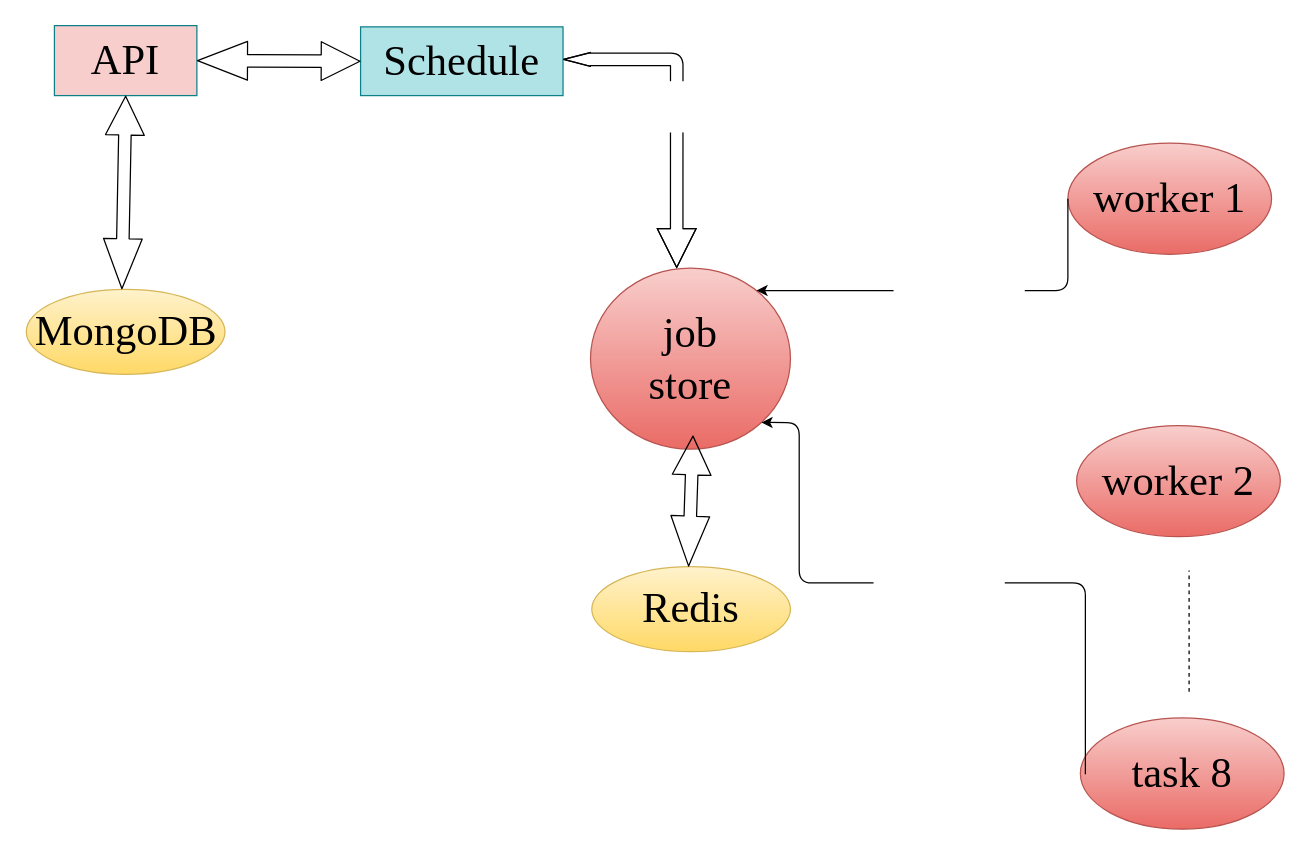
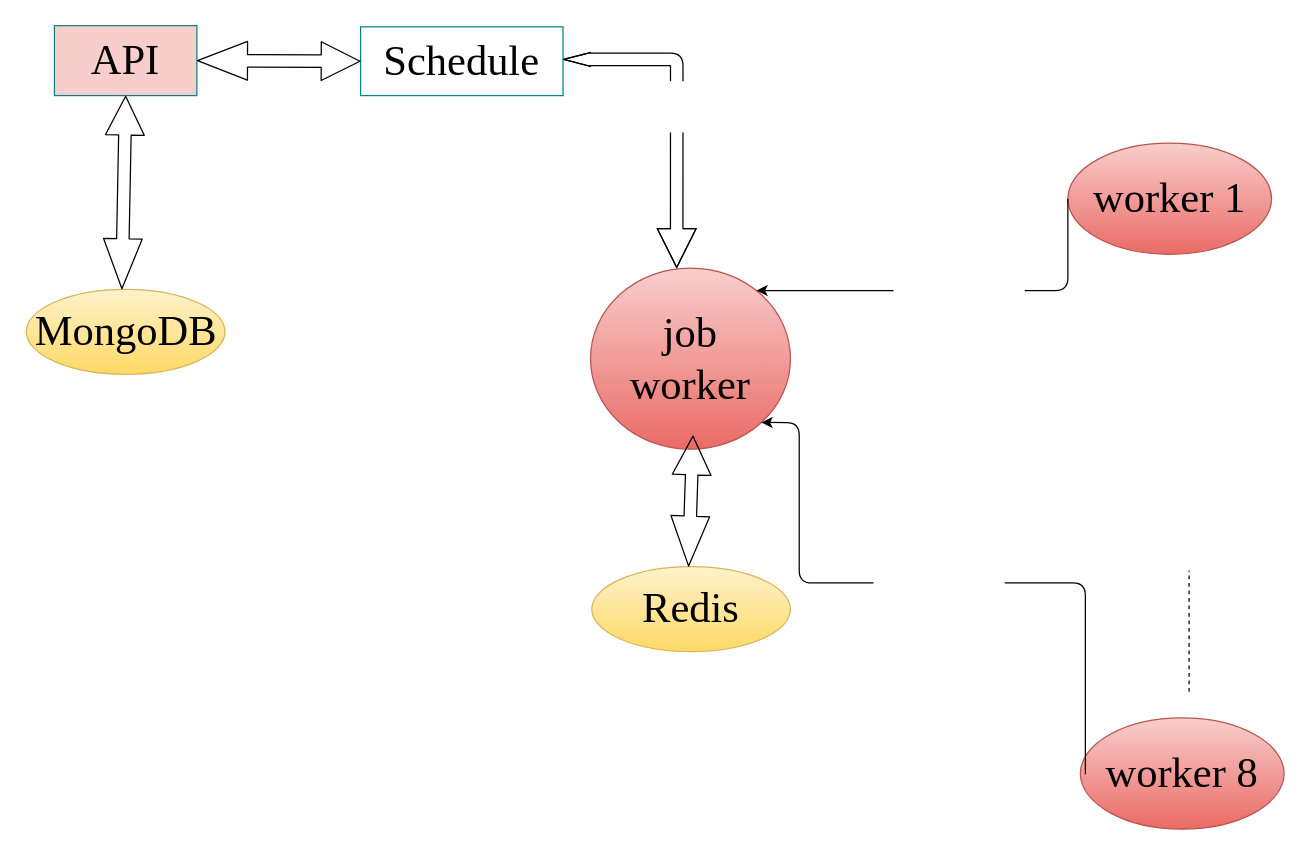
(462, 61) -> (462, 61)
(691, 359) -> (691, 359)
(1179, 481) -> none
(1183, 774) -> (1183, 774)
